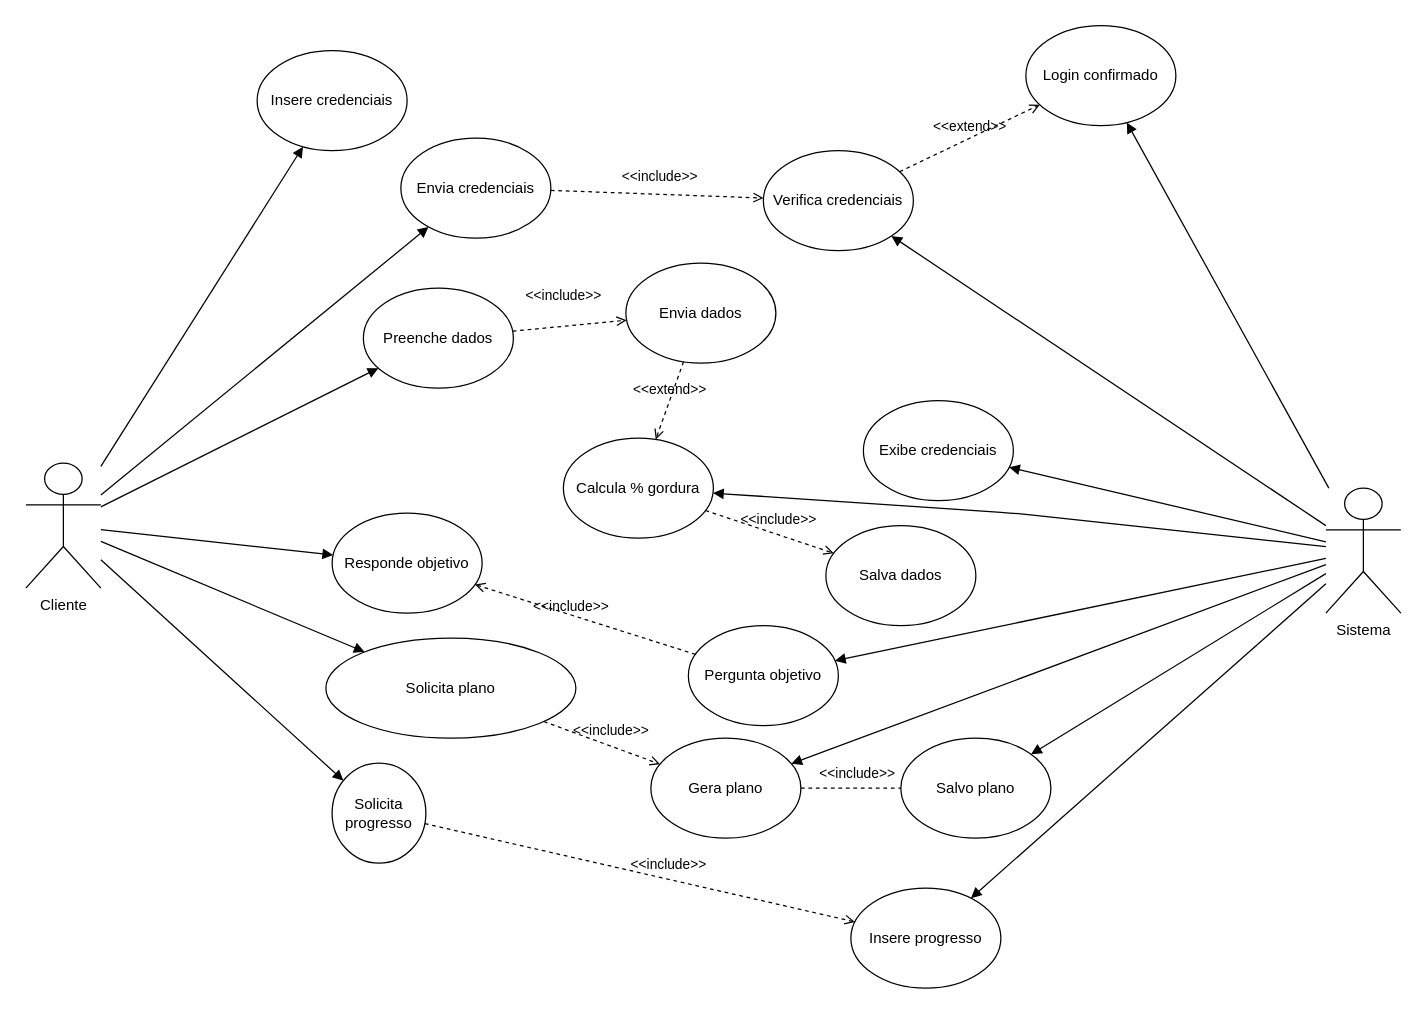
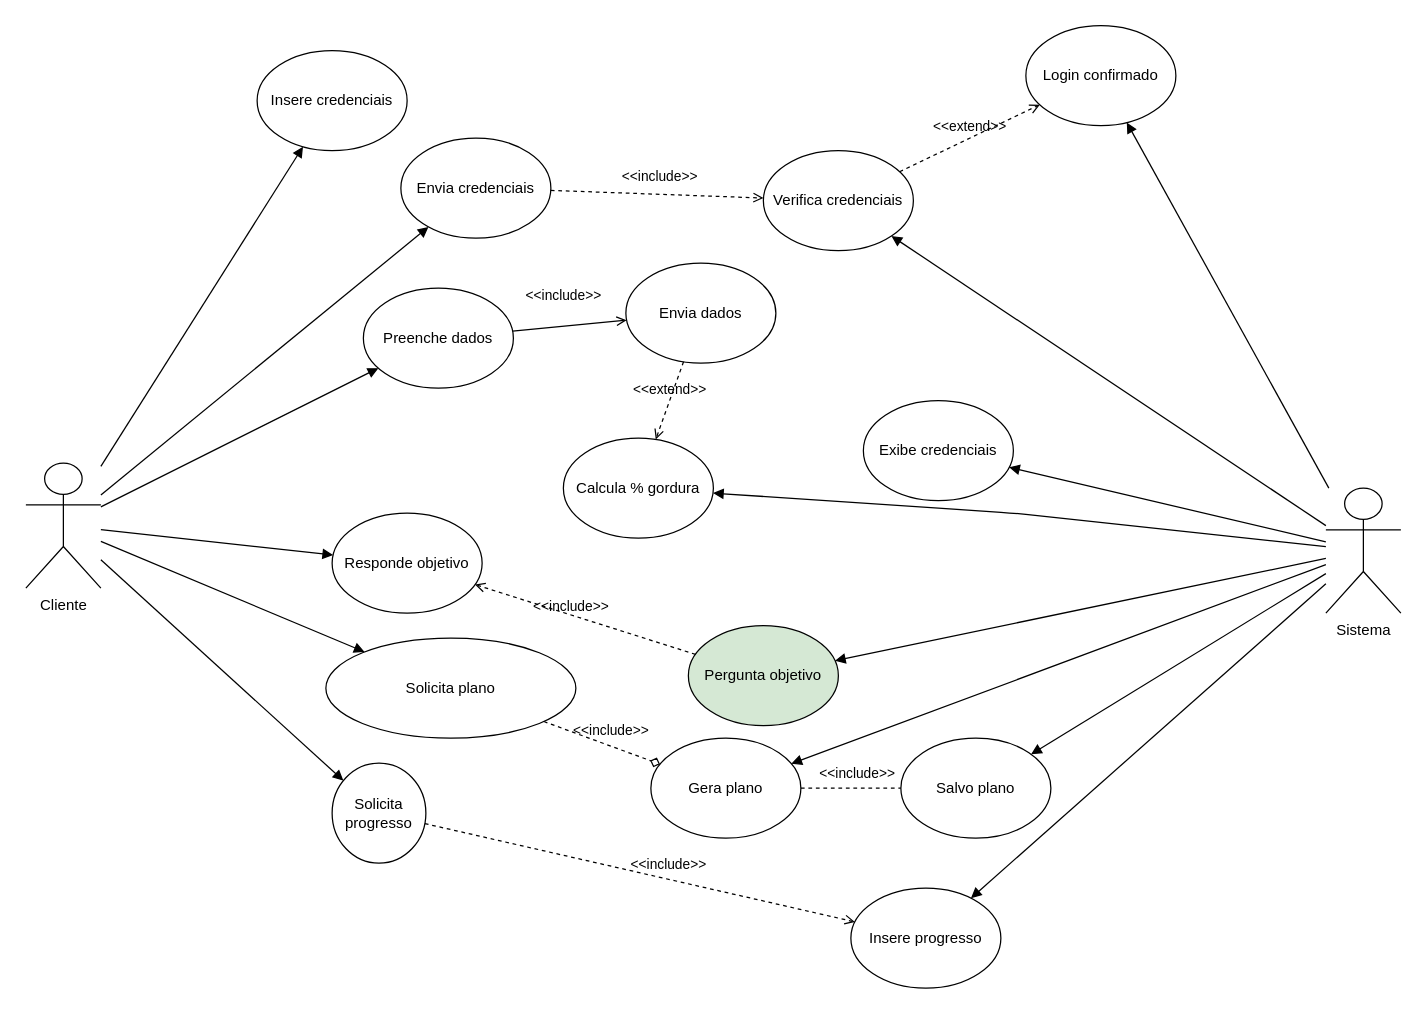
(569, 326) -> (569, 326)
(768, 531) -> none
(901, 576) -> none
(763, 676) -> (763, 676)
(652, 761) -> (650, 761)
